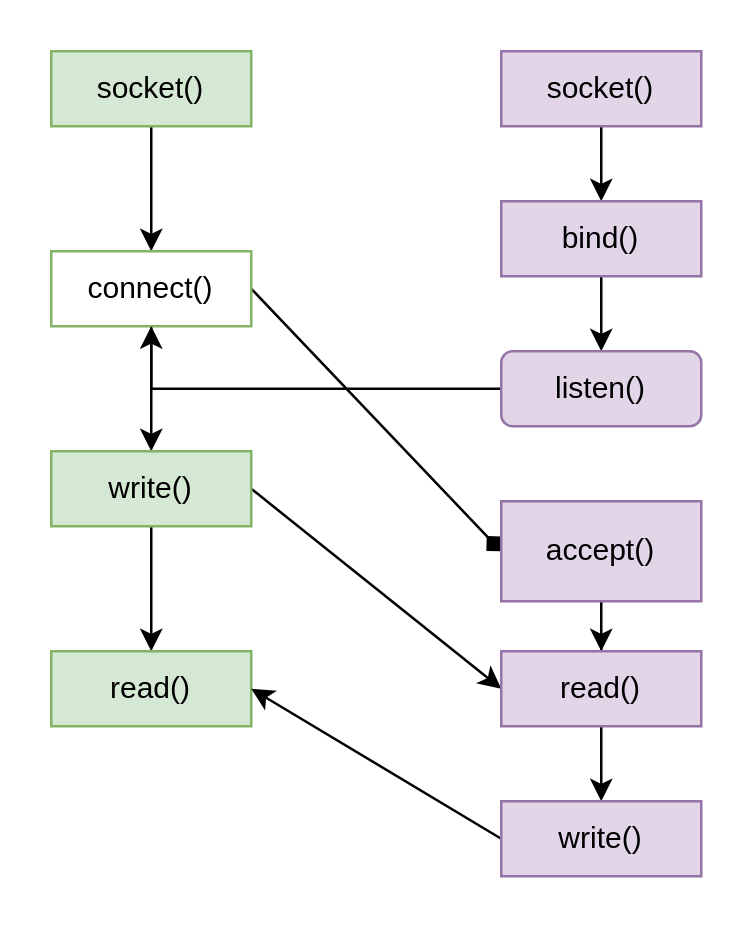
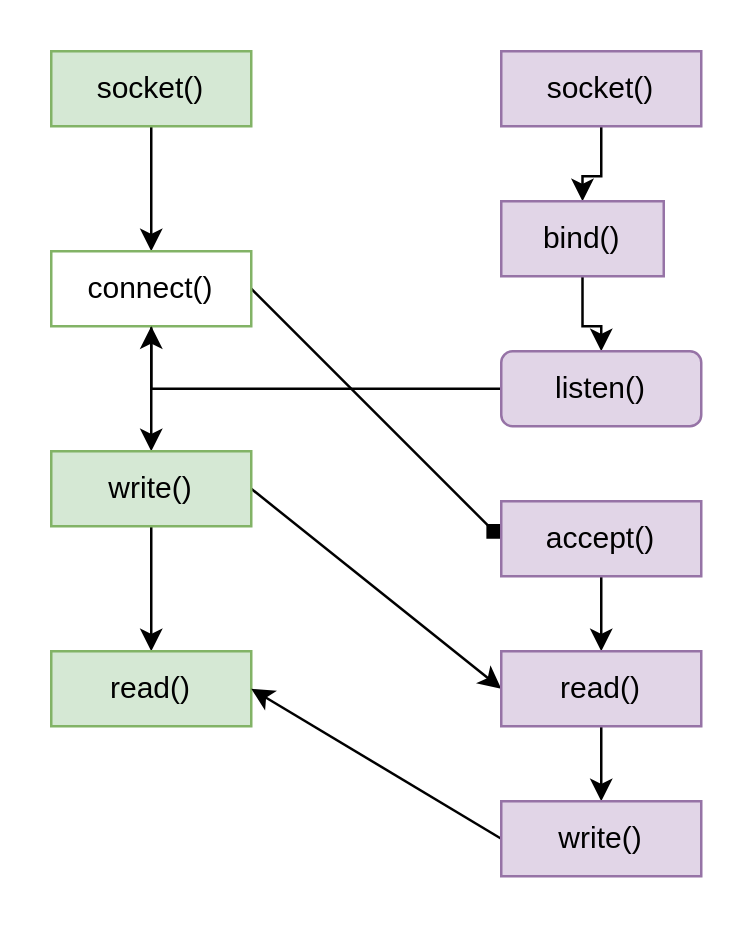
(601, 239) -> (583, 239)
(601, 551) -> (601, 539)
